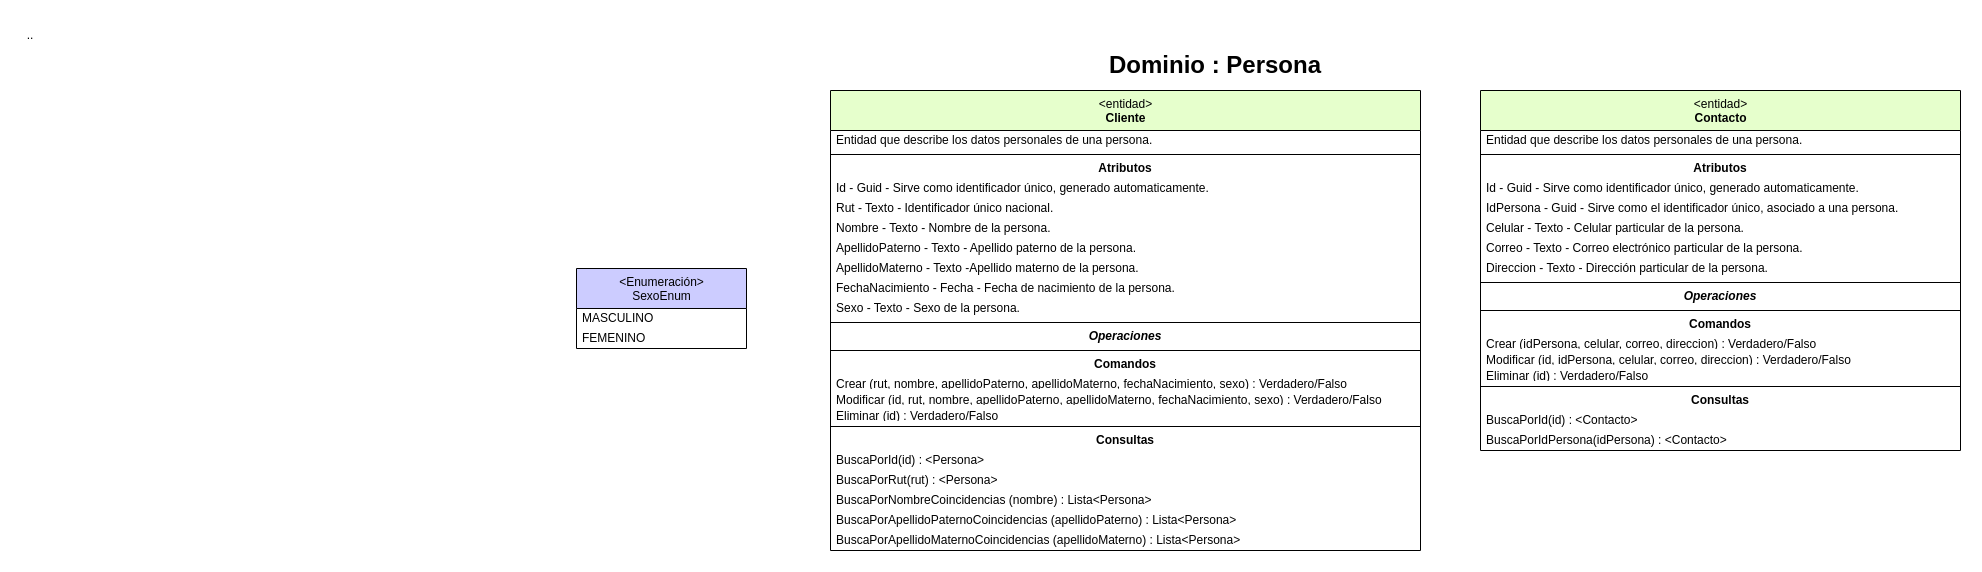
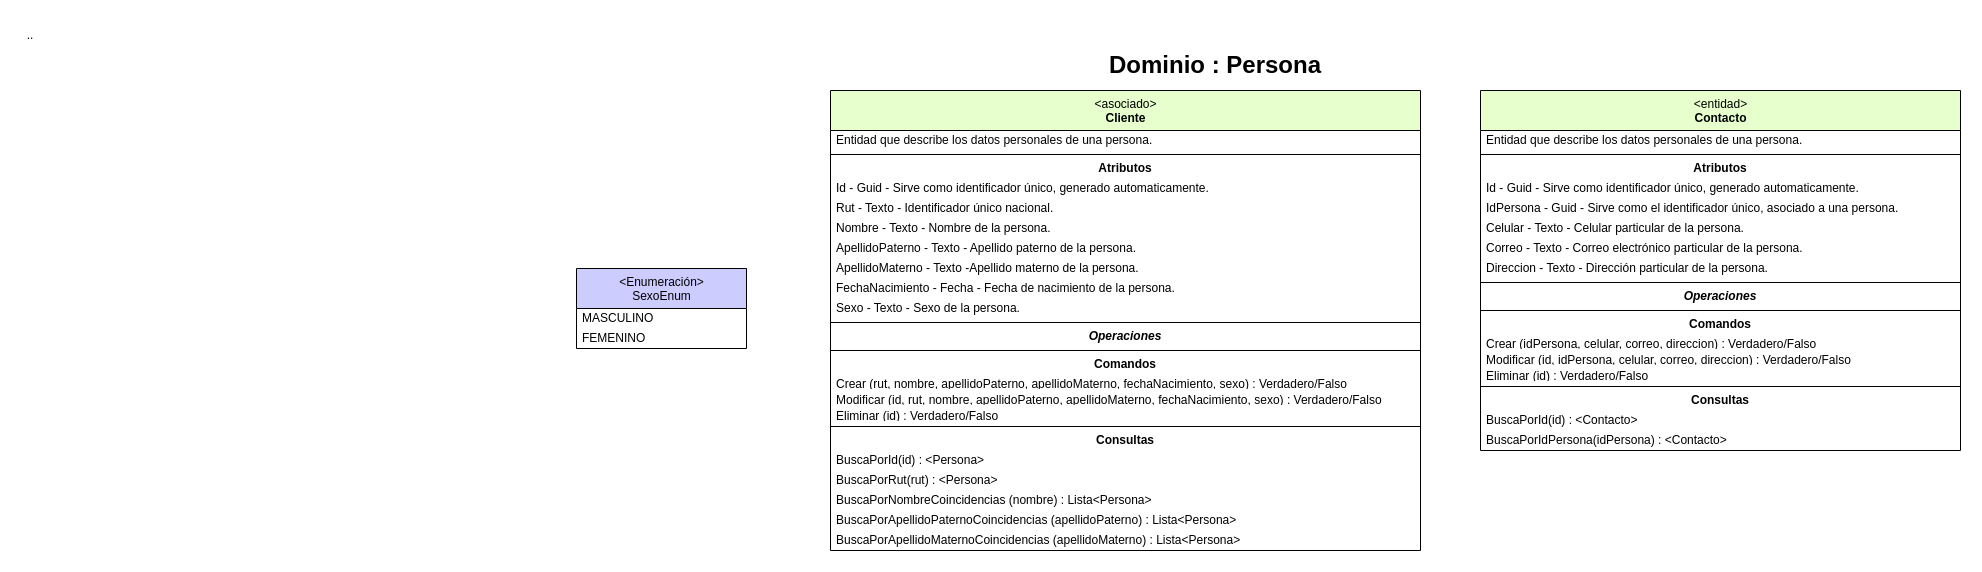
(1126, 112) -> (1126, 112)
